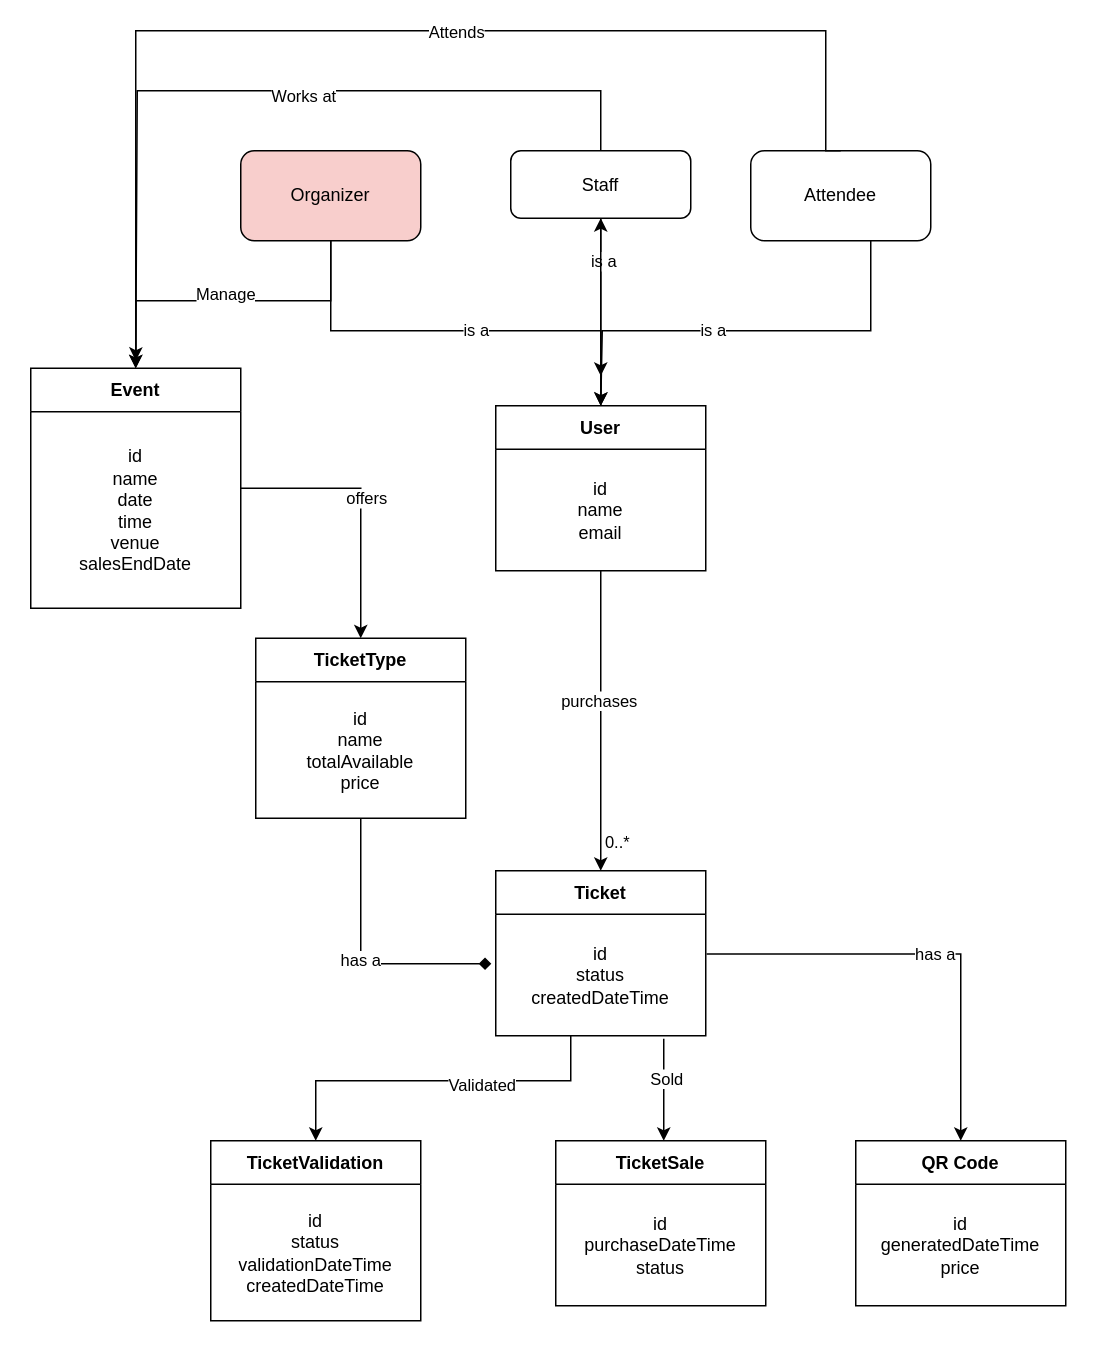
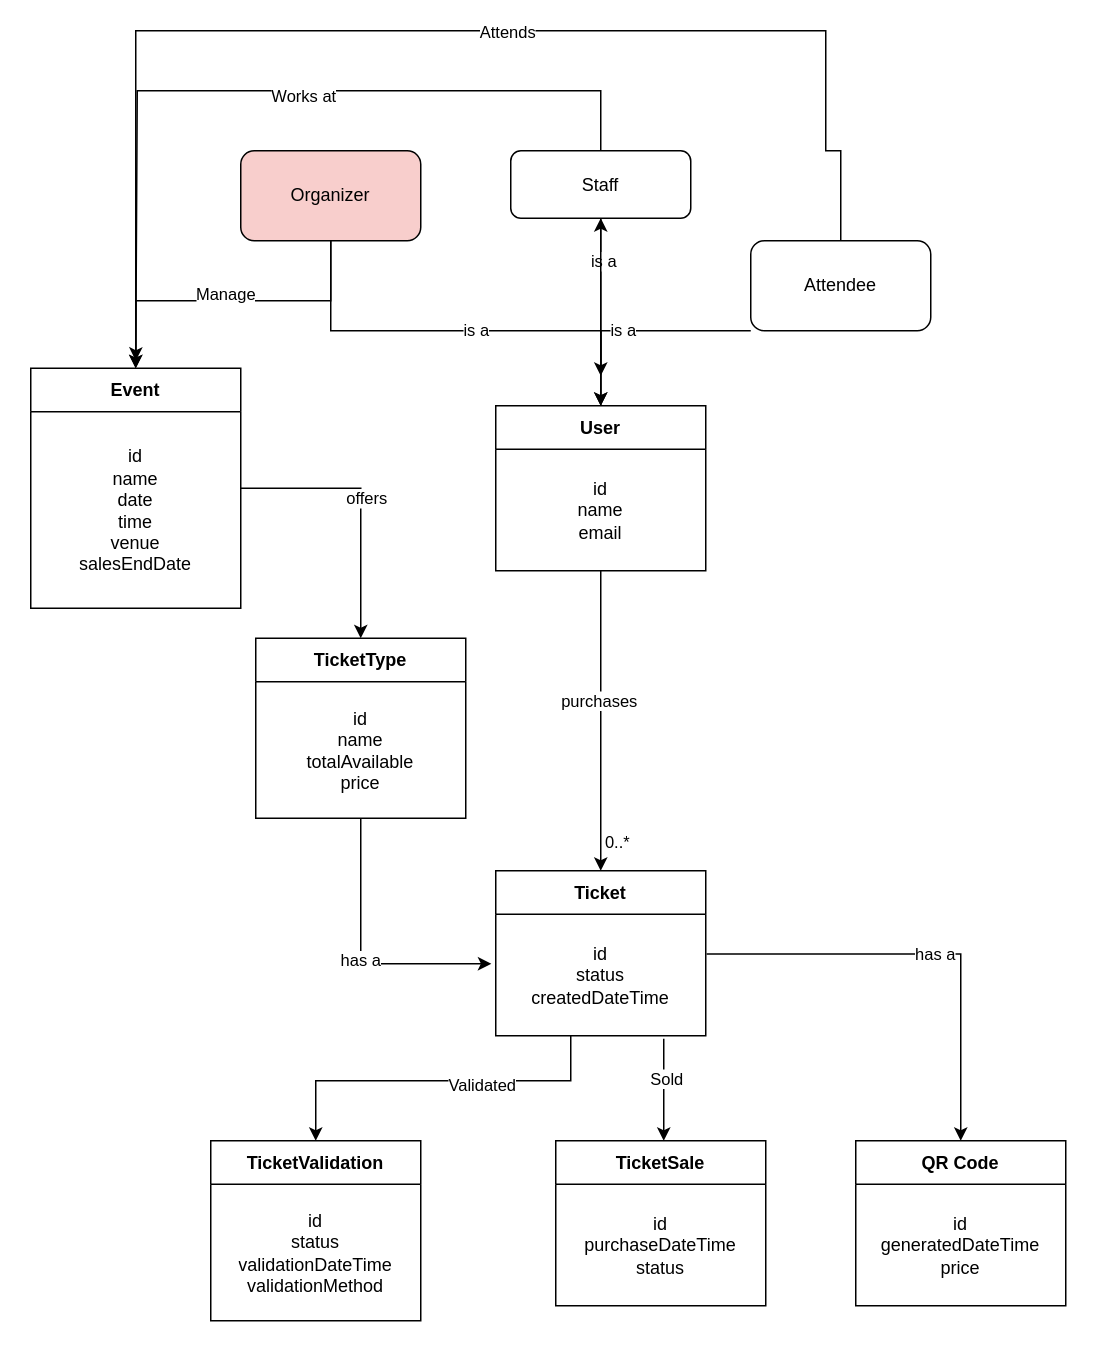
(841, 196) -> (841, 286)
(479, 964) -> (480, 964)
(316, 1253) -> (316, 1253)
